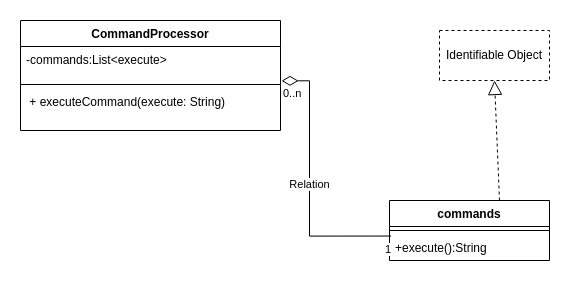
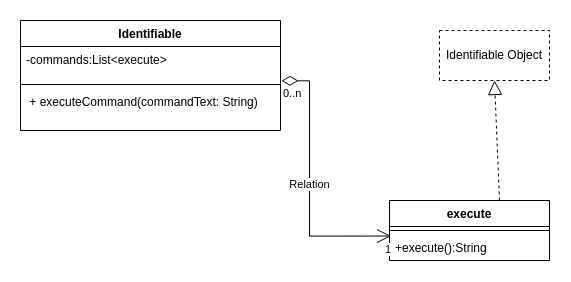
(151, 35) -> (151, 35)
(131, 103) -> (145, 103)
(470, 215) -> (470, 215)
(386, 236) -> (384, 236)
